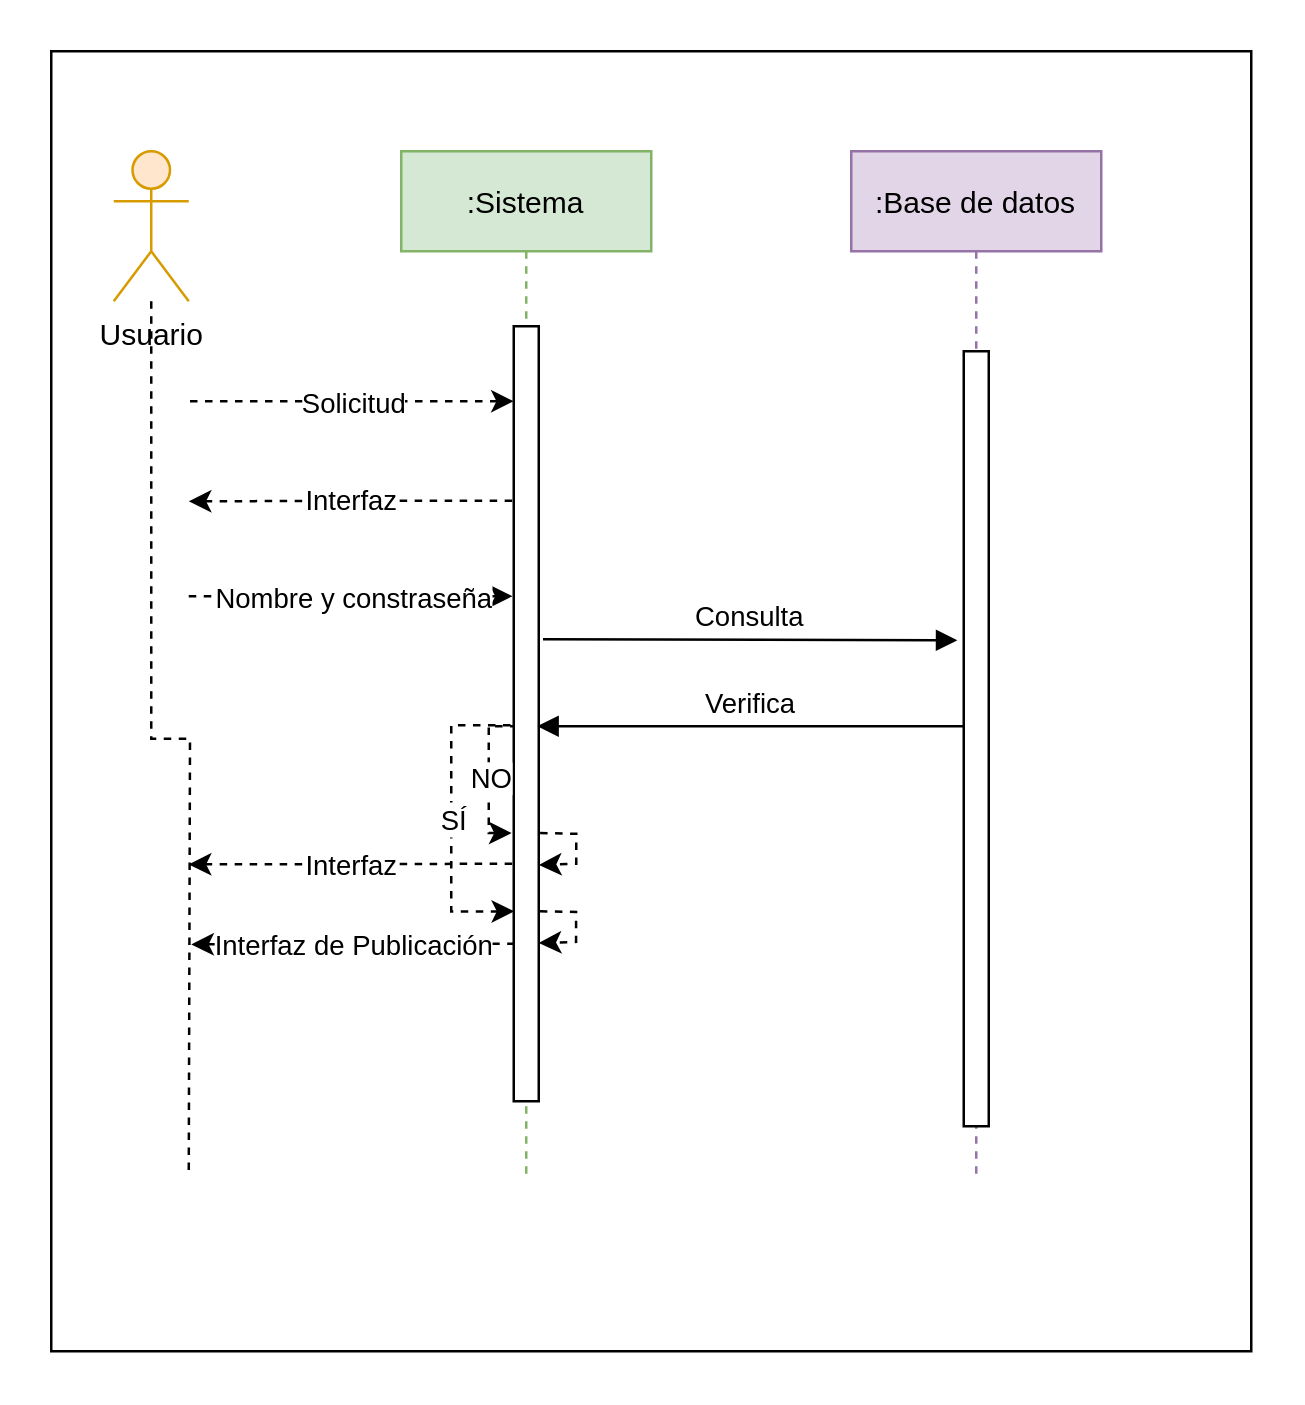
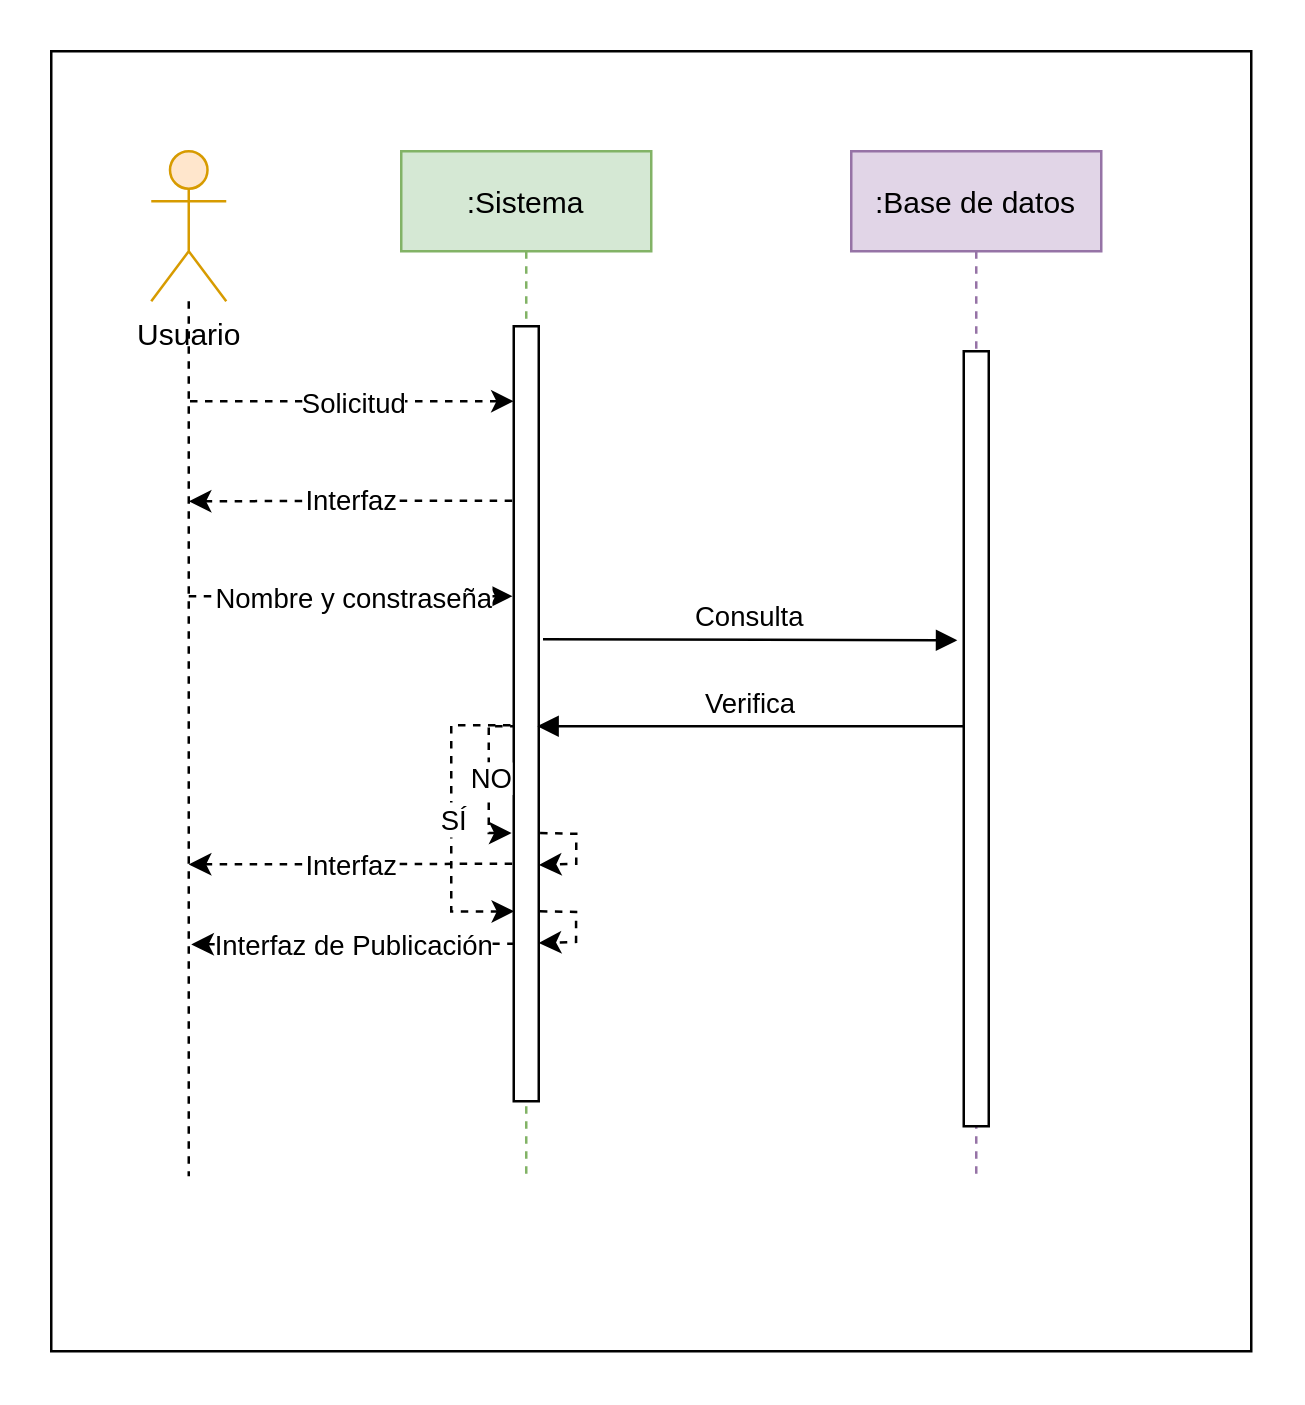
(151, 226) -> (189, 226)
